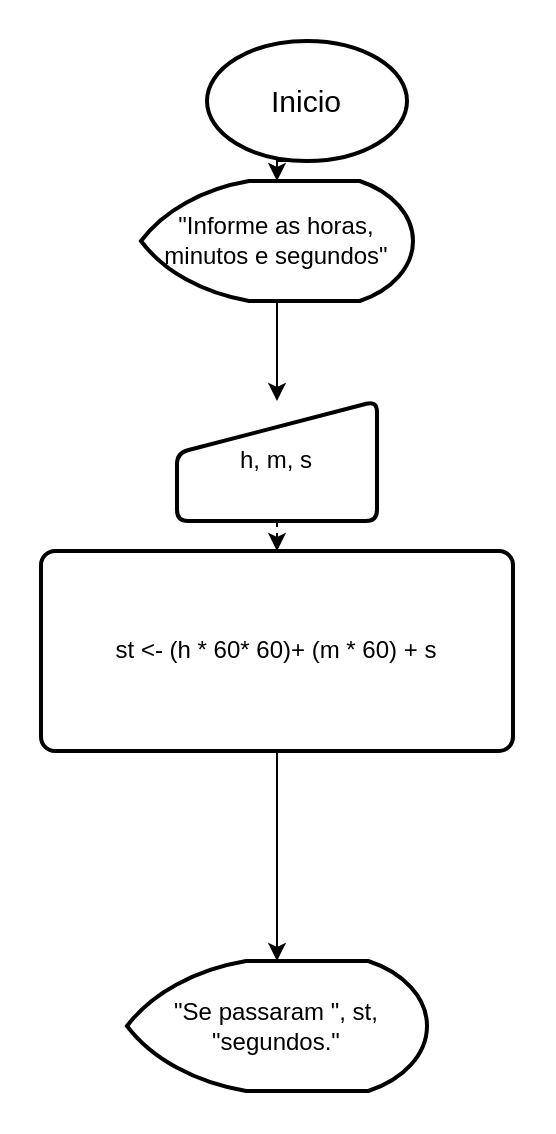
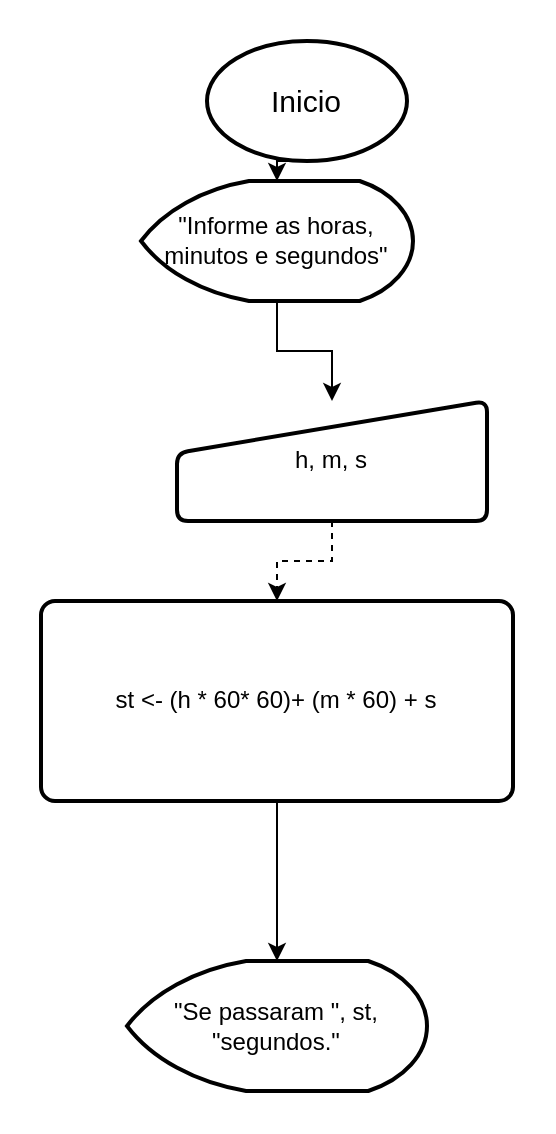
(277, 461) -> (332, 461)
(277, 651) -> (277, 701)
